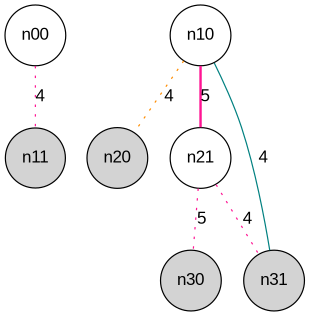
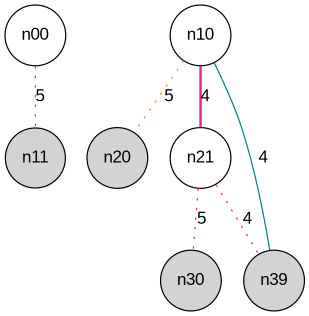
(40, 97) -> (40, 97)
(169, 97) -> (169, 97)
(205, 97) -> (205, 97)
(274, 281) -> (274, 281)
